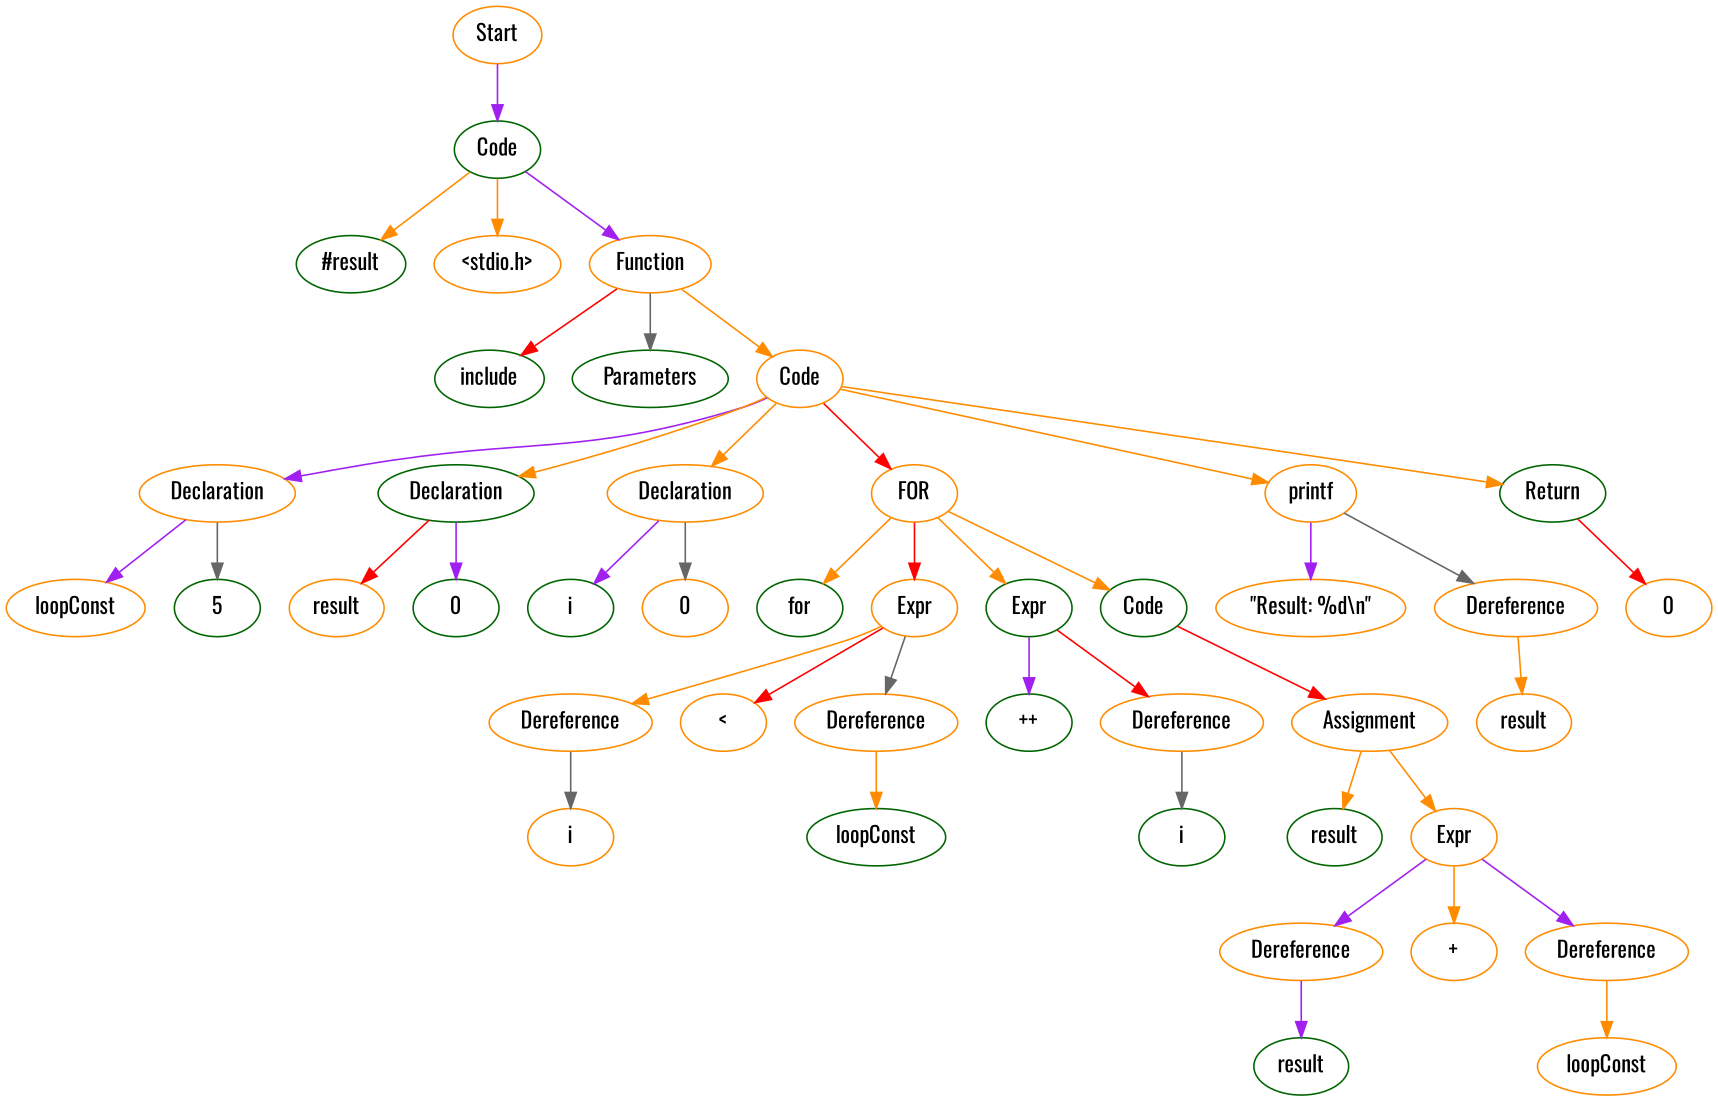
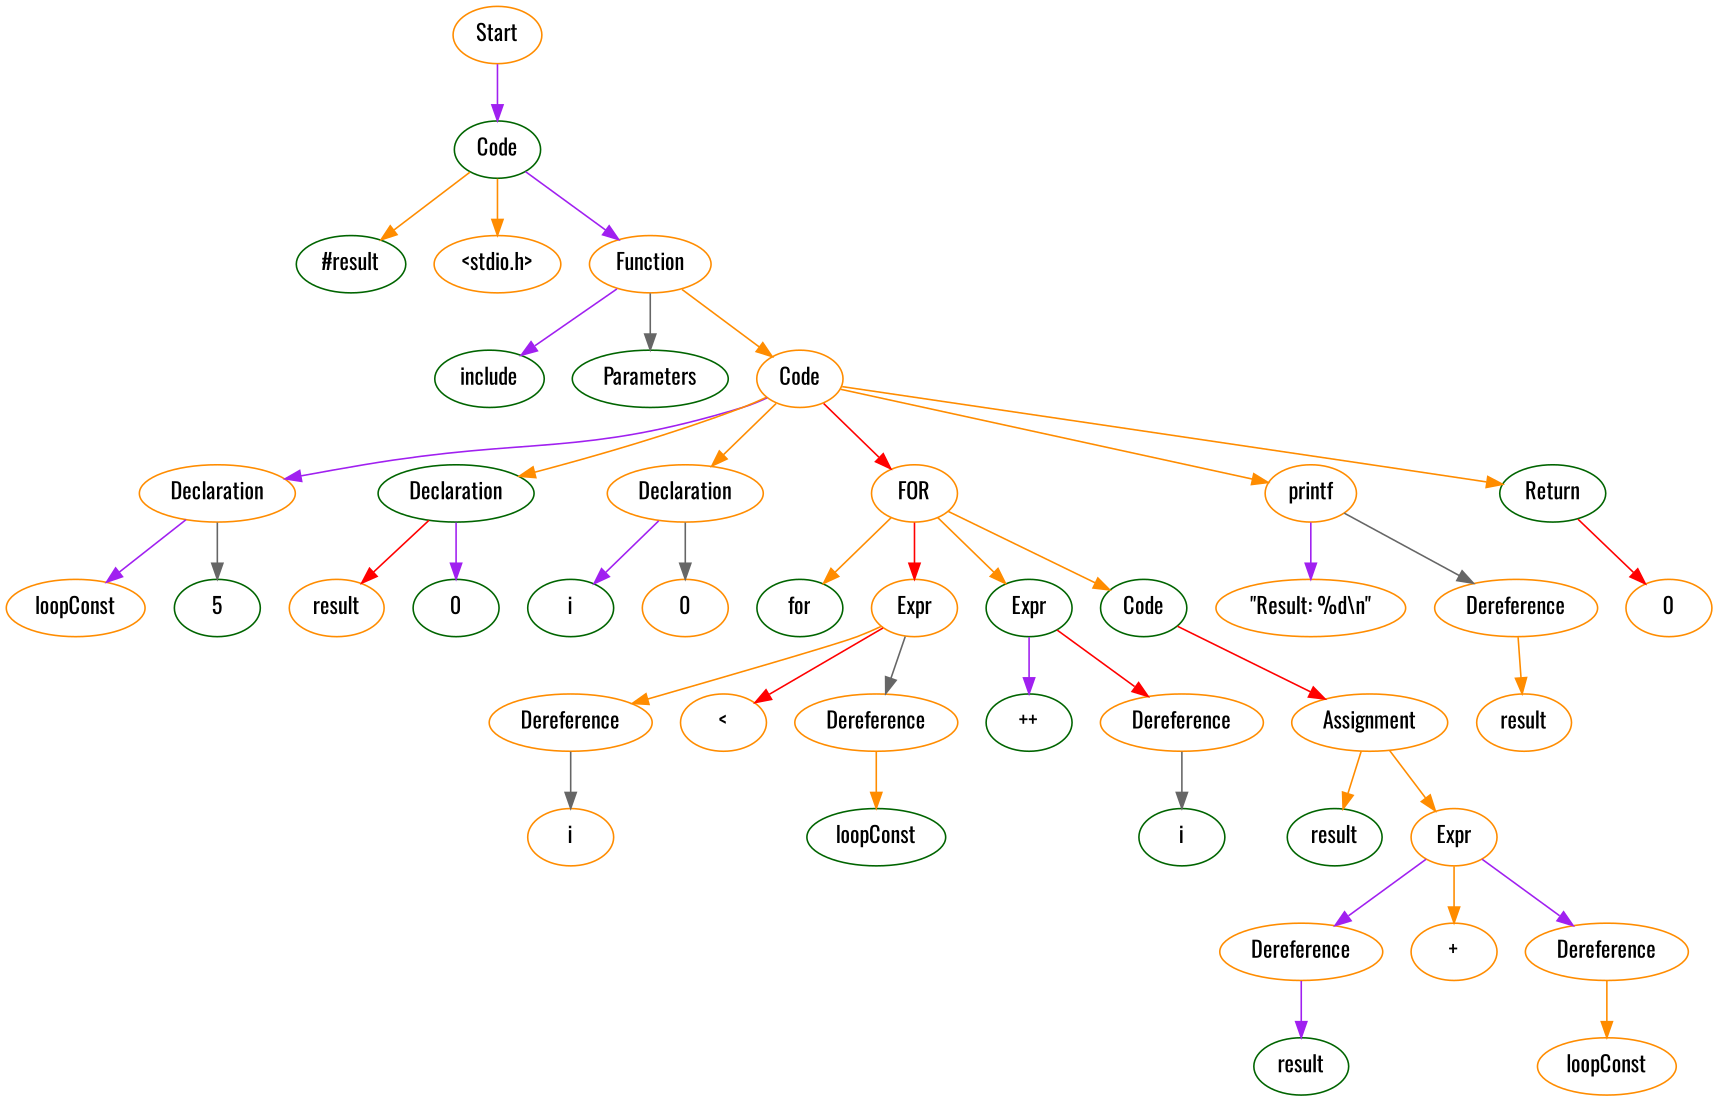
(576, 317) -> (576, 317)
